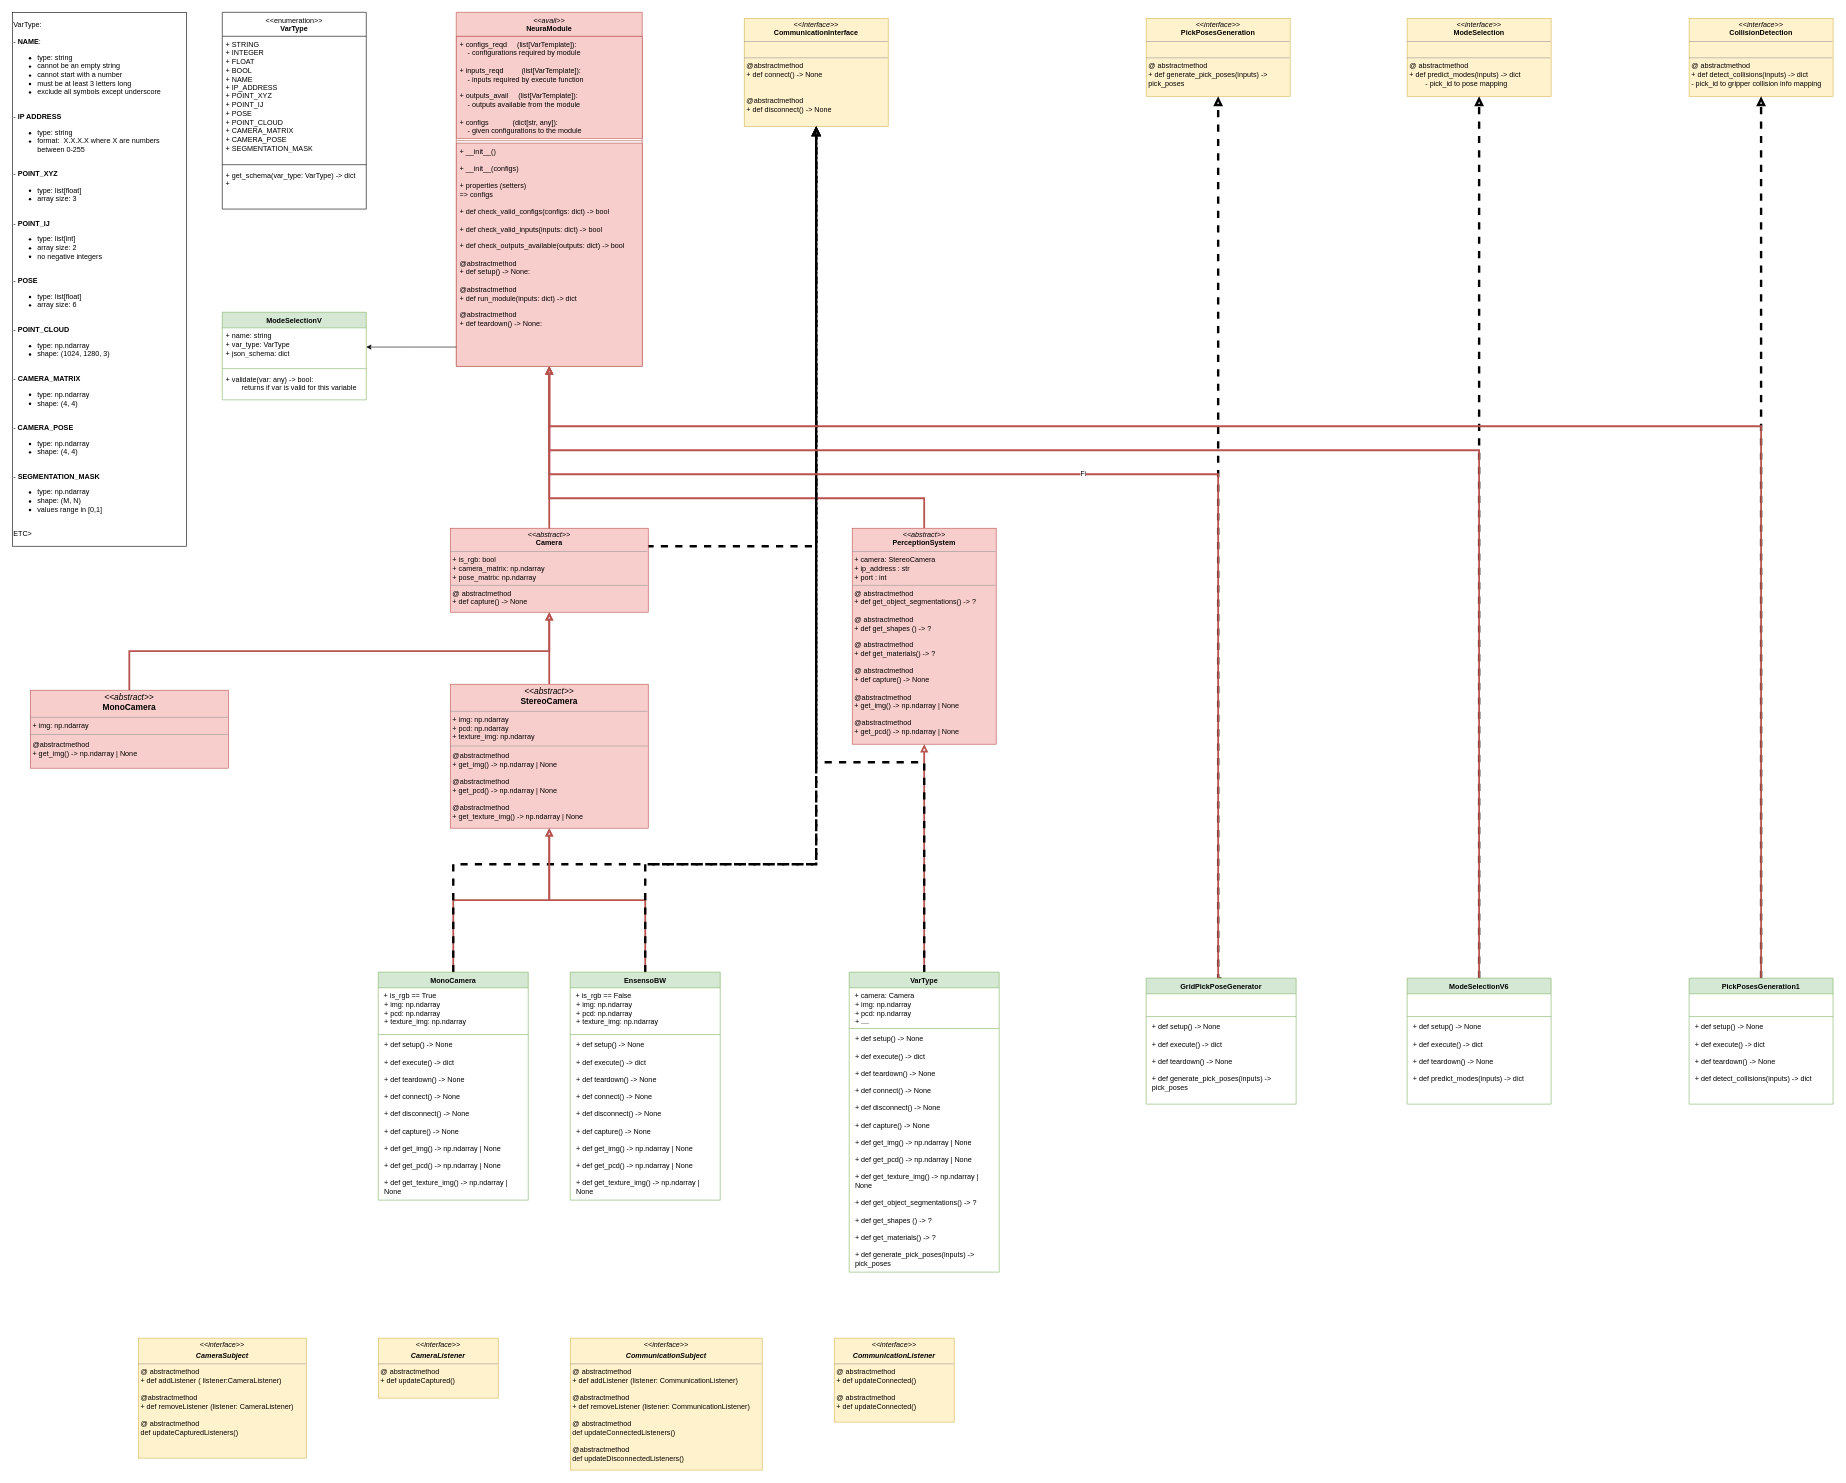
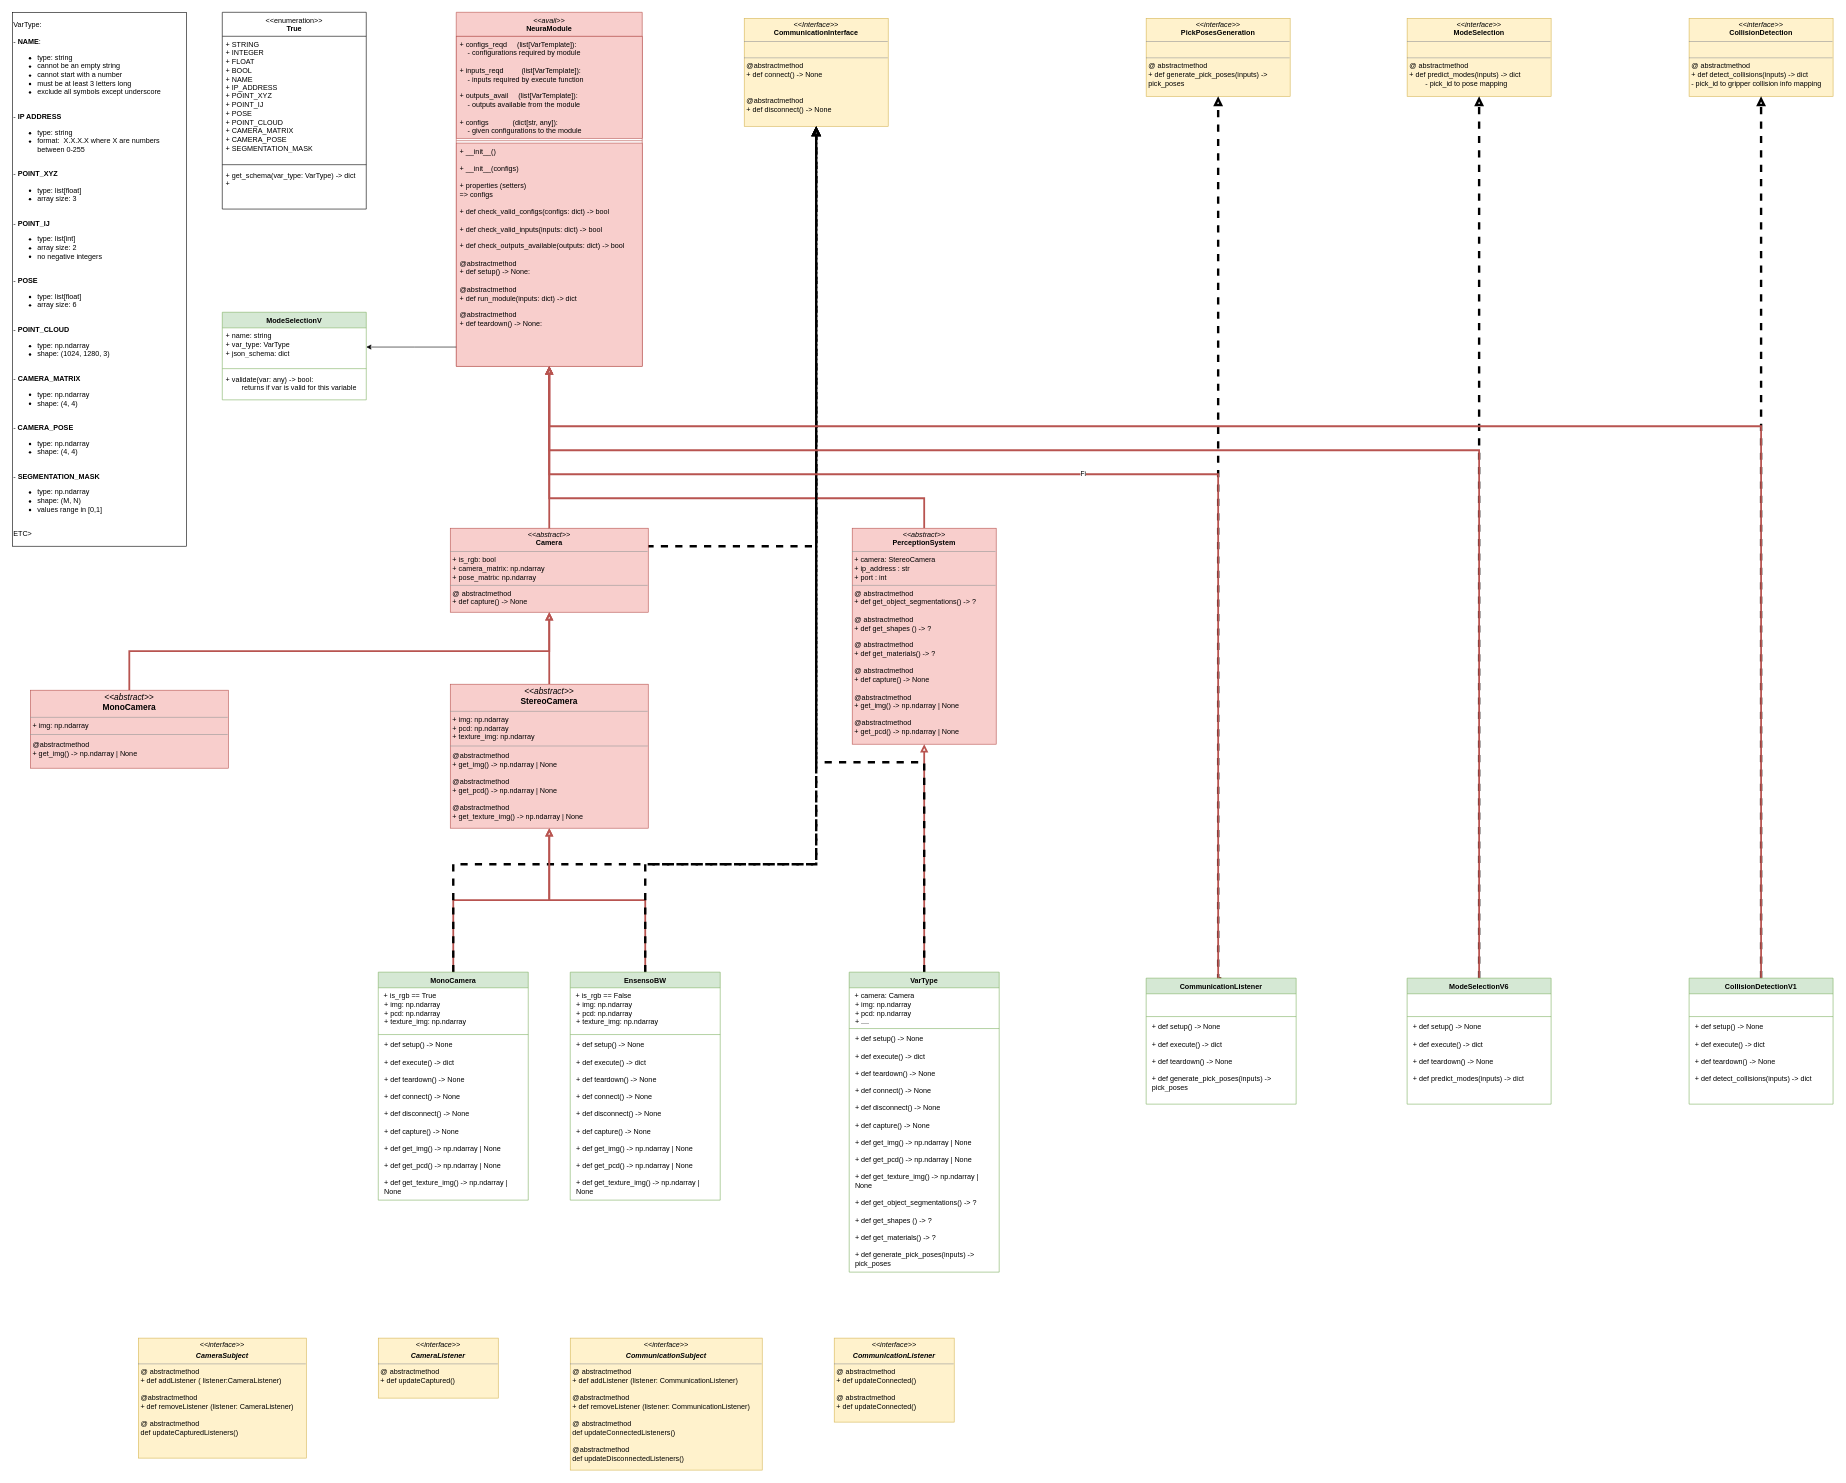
(294, 25) -> (294, 25)
(1221, 987) -> (1221, 987)
(1761, 987) -> (1761, 987)
